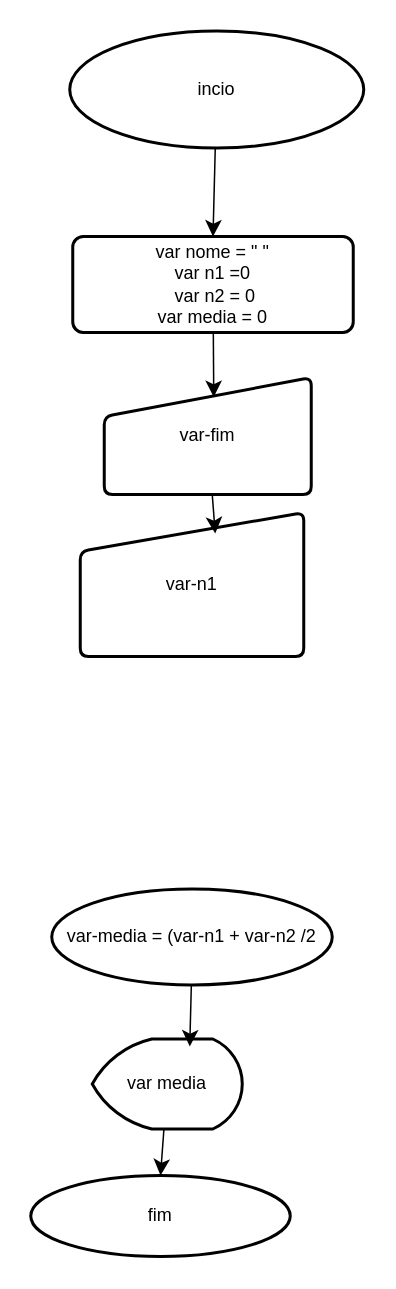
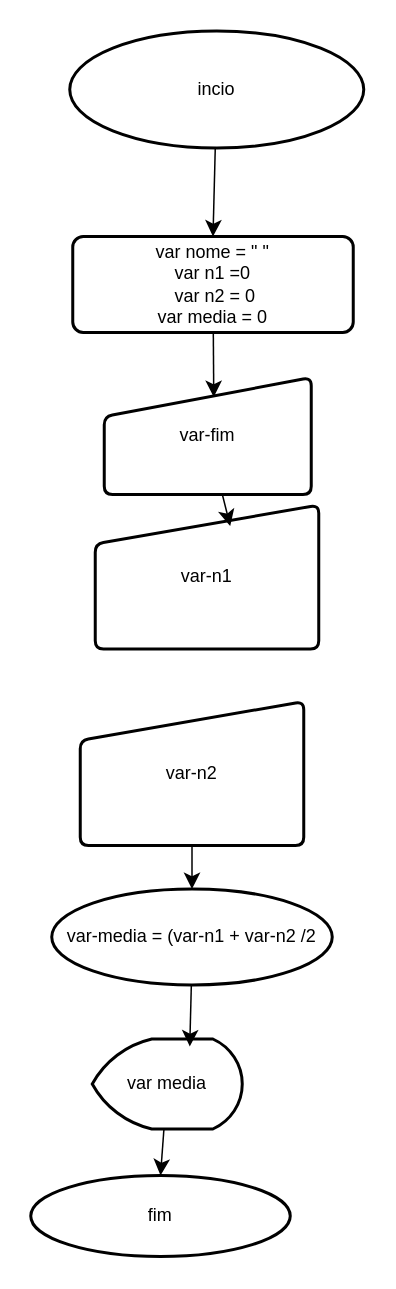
(192, 584) -> (207, 577)
none -> (192, 773)
none -> (192, 861)
